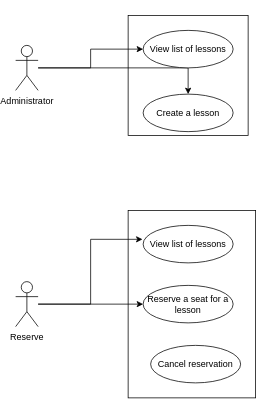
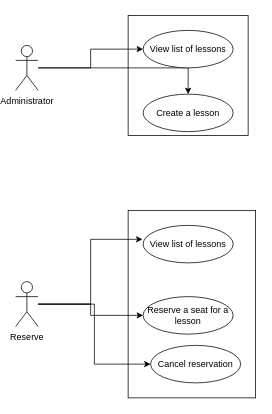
(188, 304) -> (188, 315)
none -> (94, 336)
